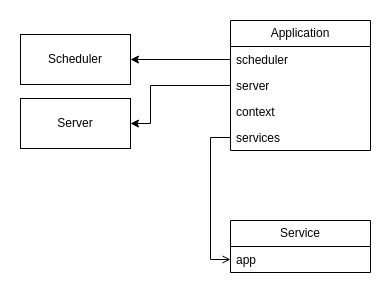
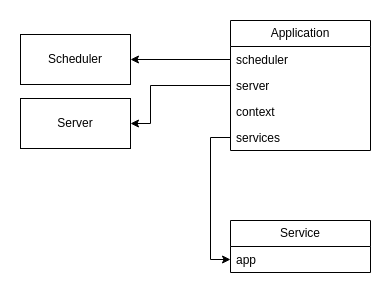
(223, 260) -> (222, 260)
